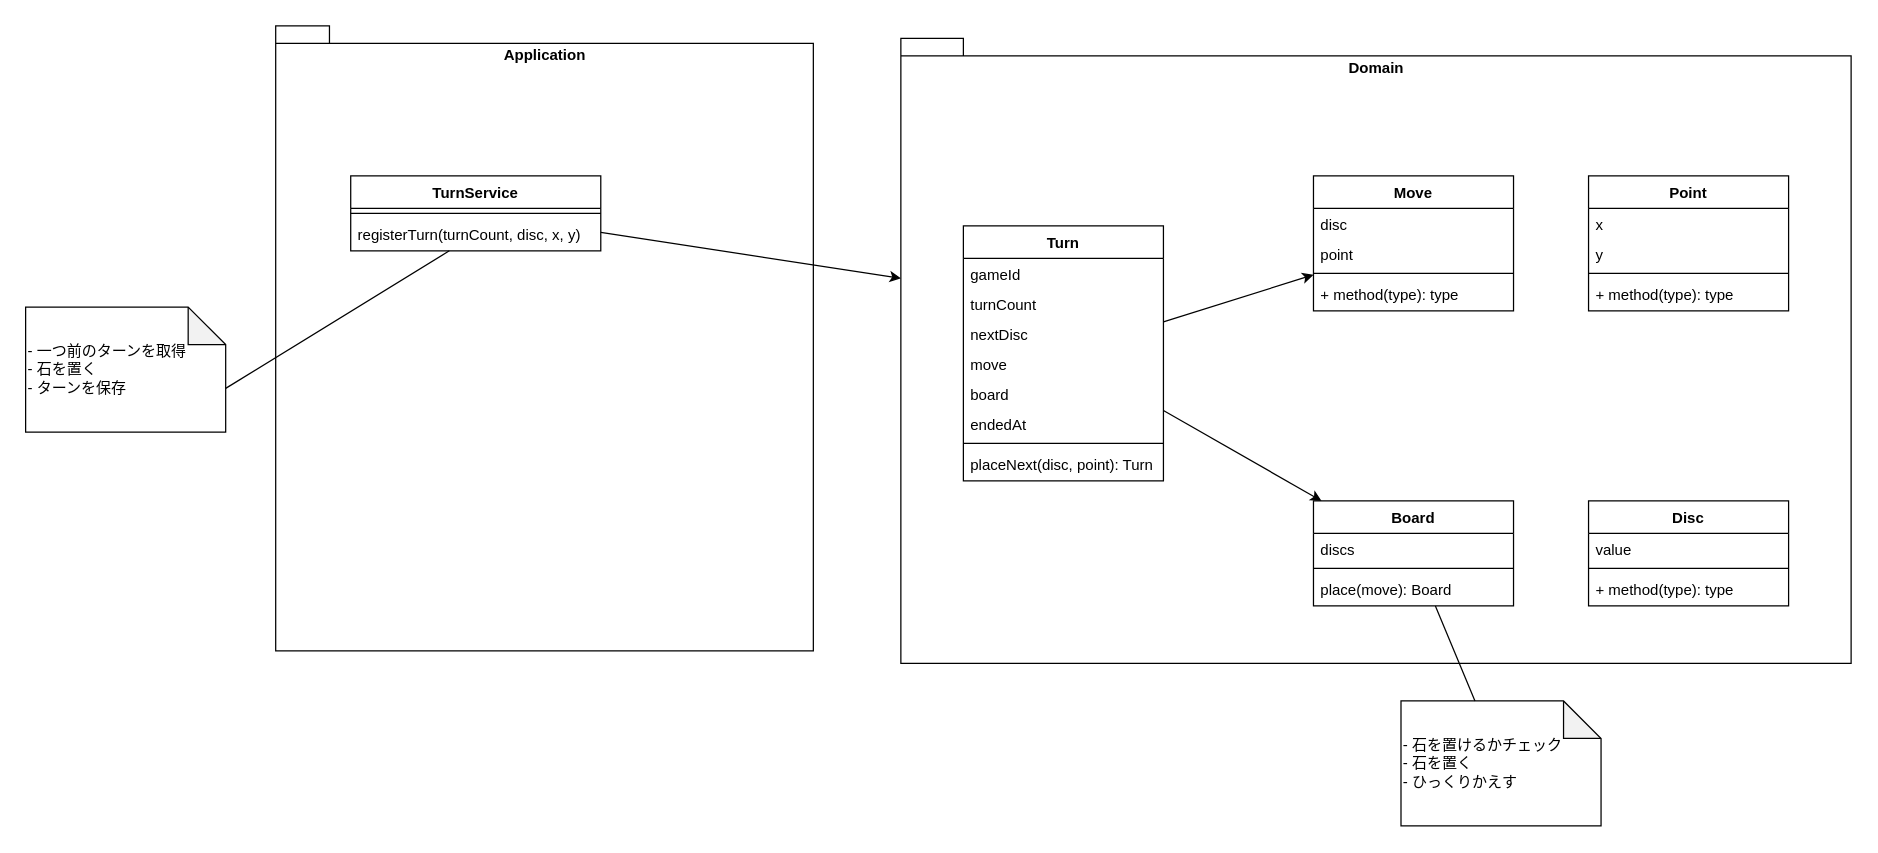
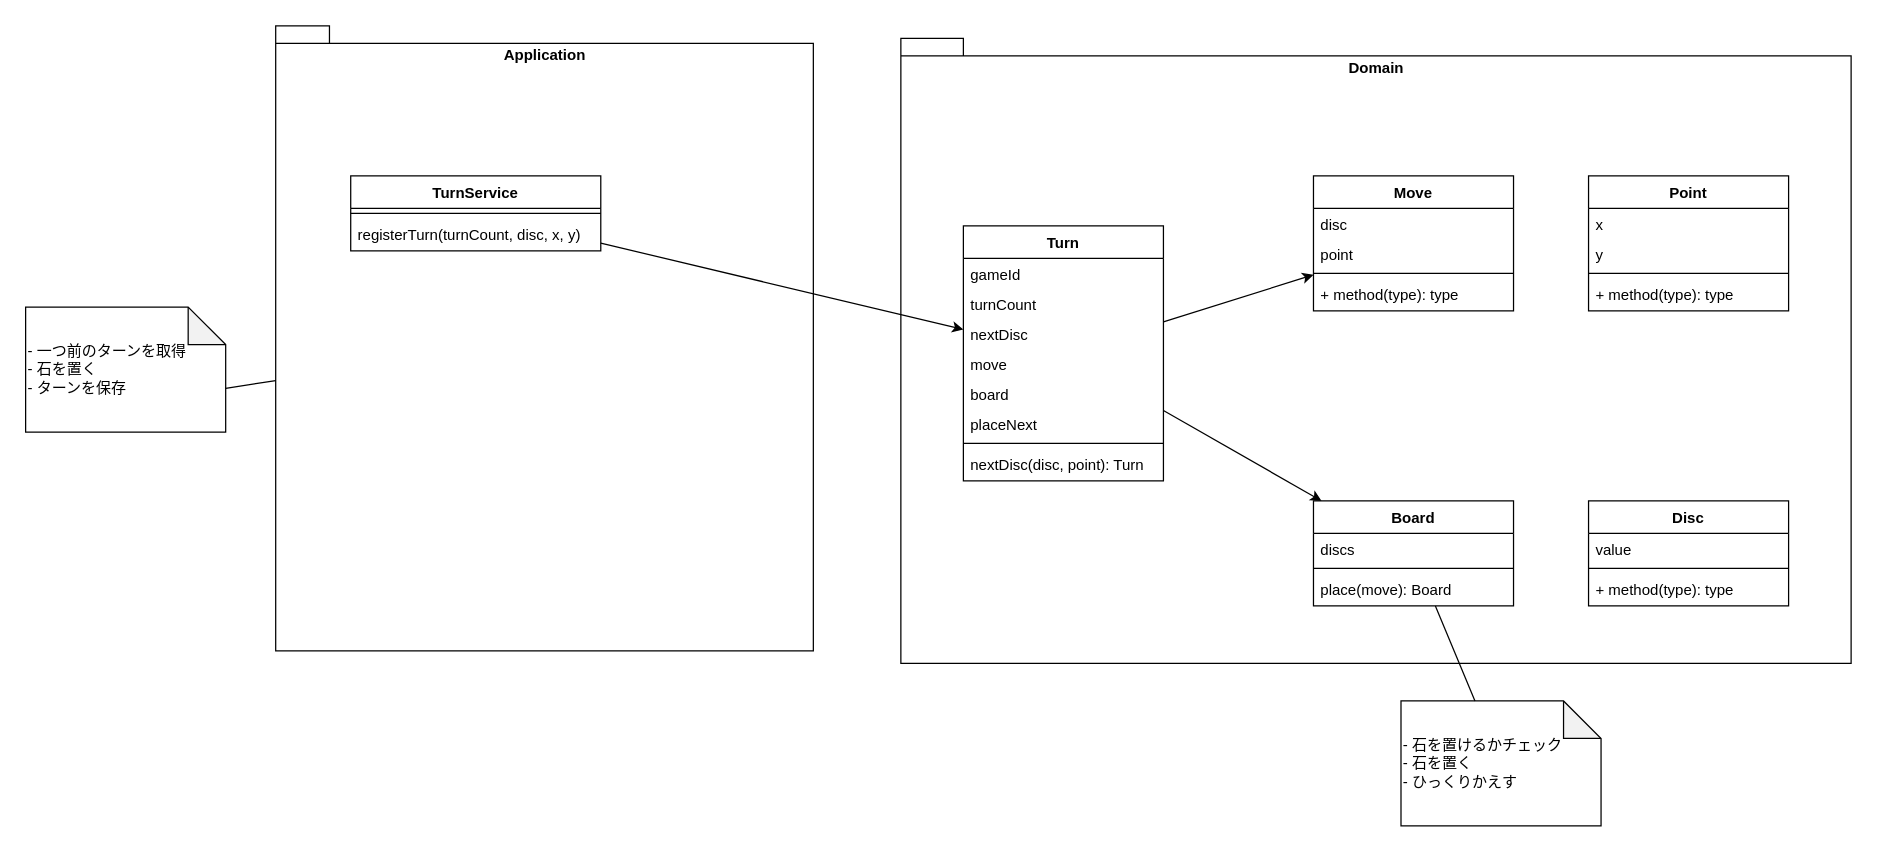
(747, 255) -> (778, 285)
(337, 320) -> (252, 384)
(999, 425) -> (1006, 425)
(1074, 465) -> (1070, 465)
